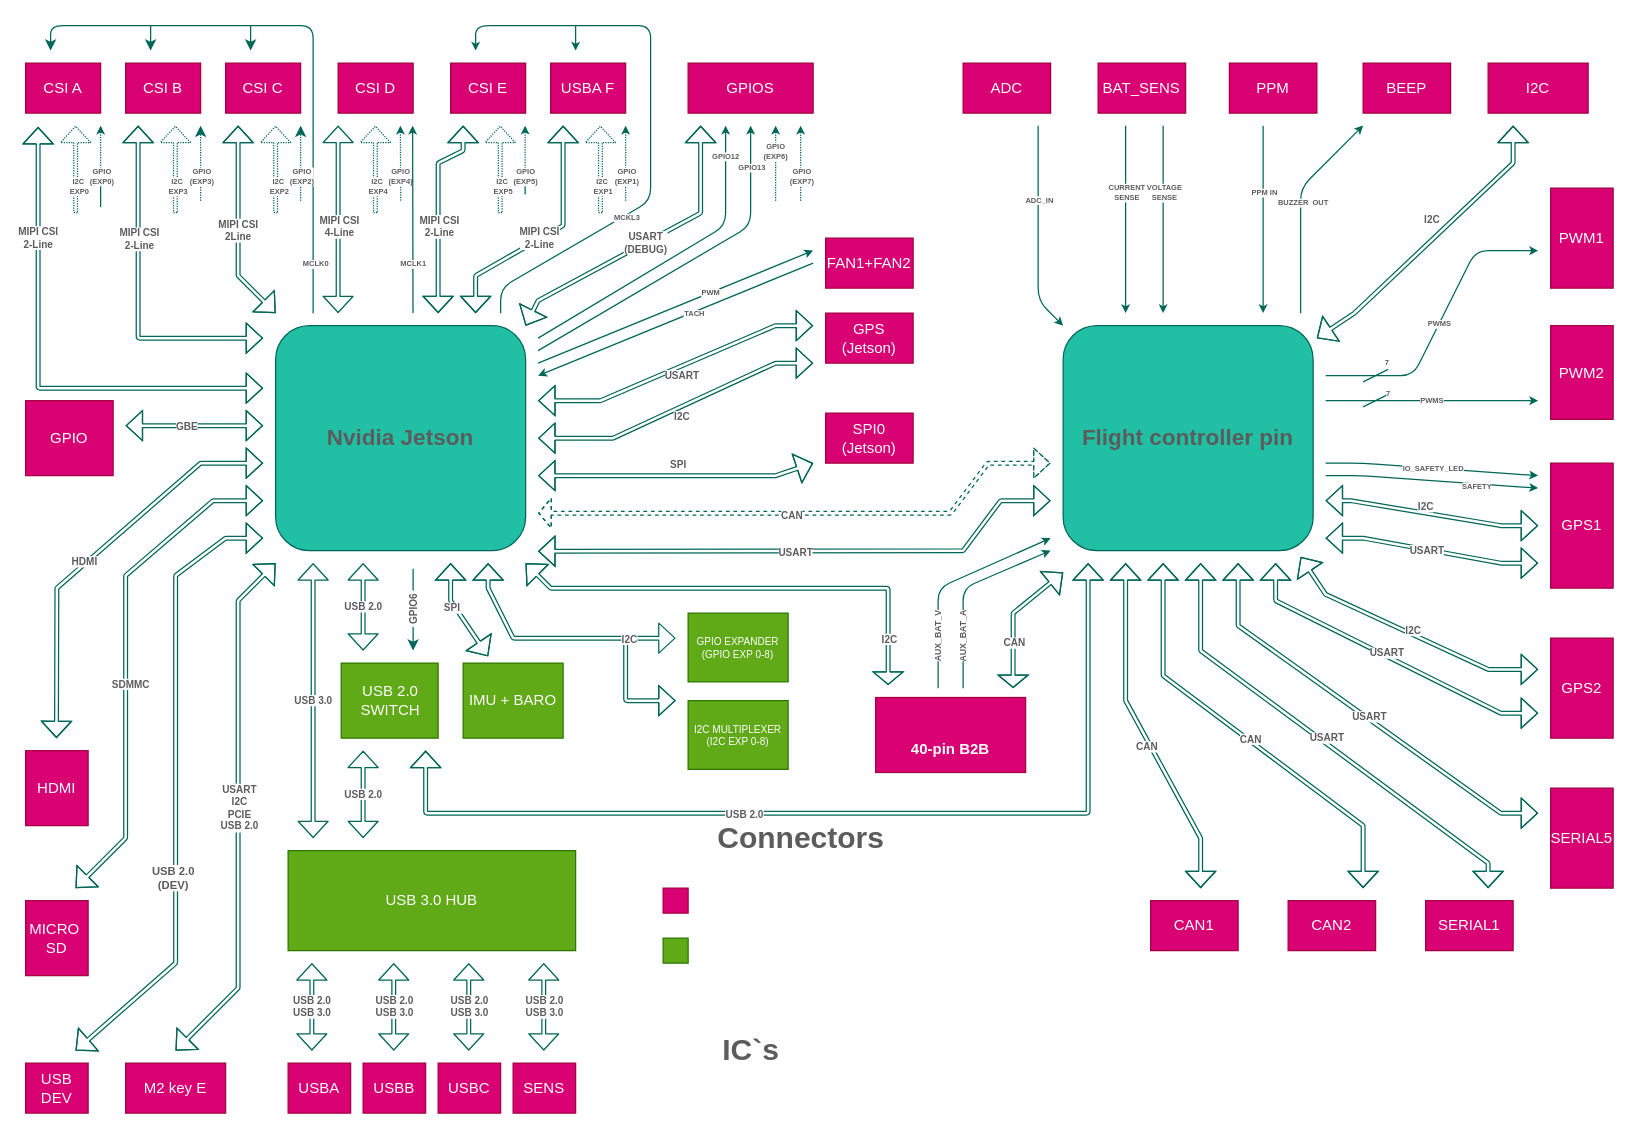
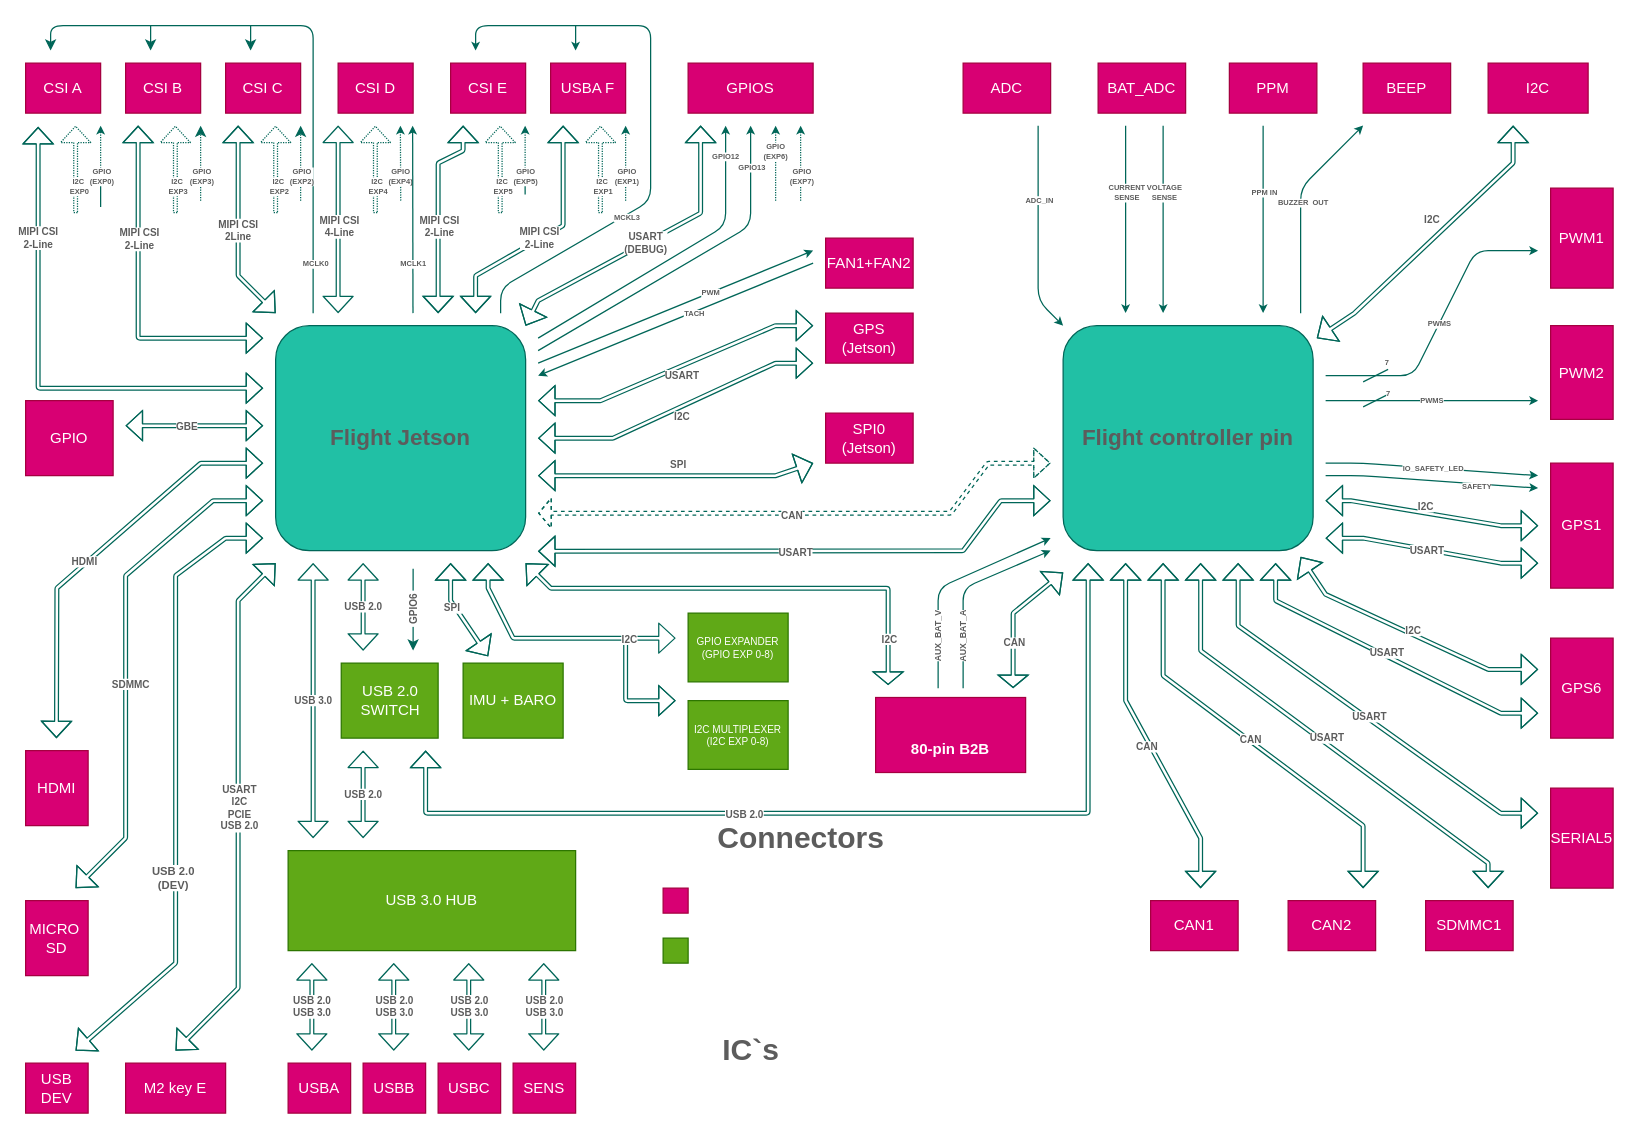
(1142, 88) -> (1142, 88)
(401, 438) -> (401, 438)
(1582, 688) -> (1582, 688)
(951, 736) -> (951, 736)
(1469, 926) -> (1469, 926)
